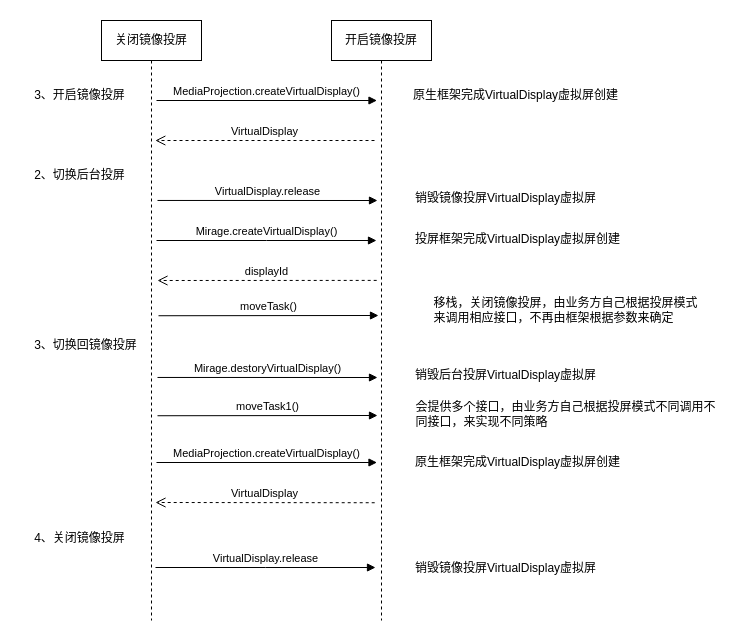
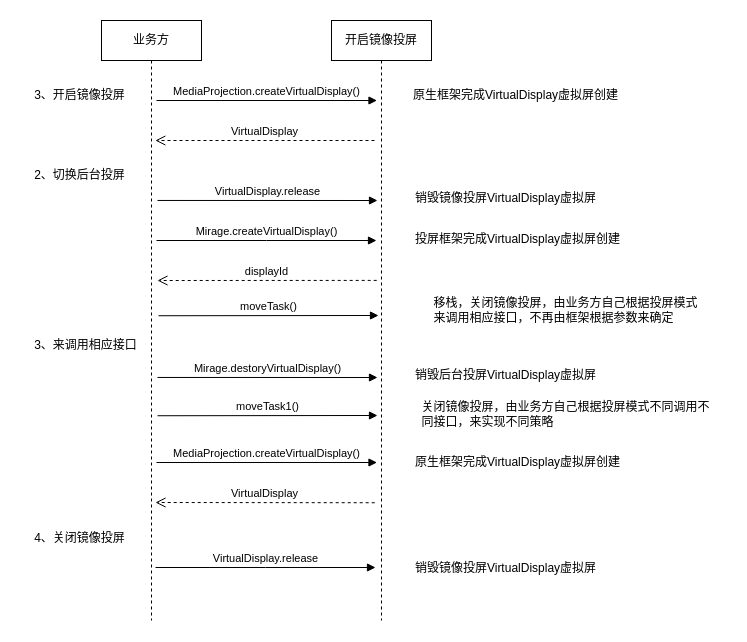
(152, 41) -> (152, 41)
(86, 346) -> (86, 346)
(566, 415) -> (566, 415)
